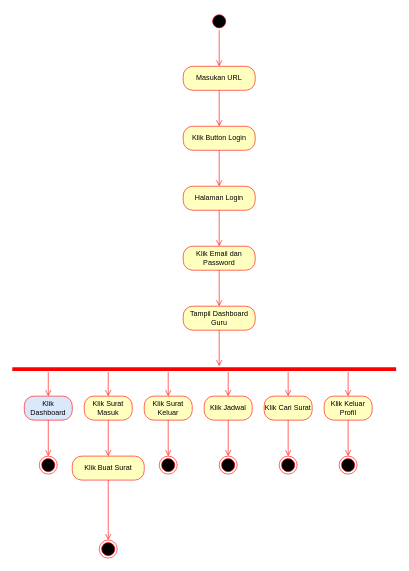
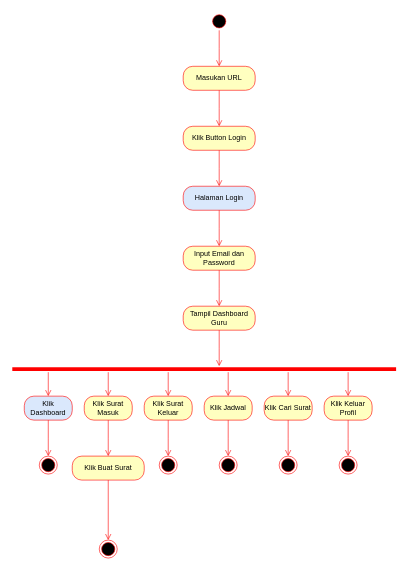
(219, 198) -> (219, 198)
(219, 258) -> (219, 258)
